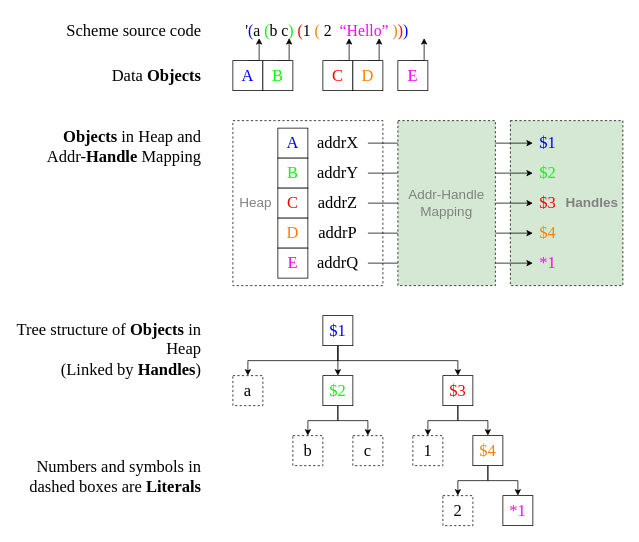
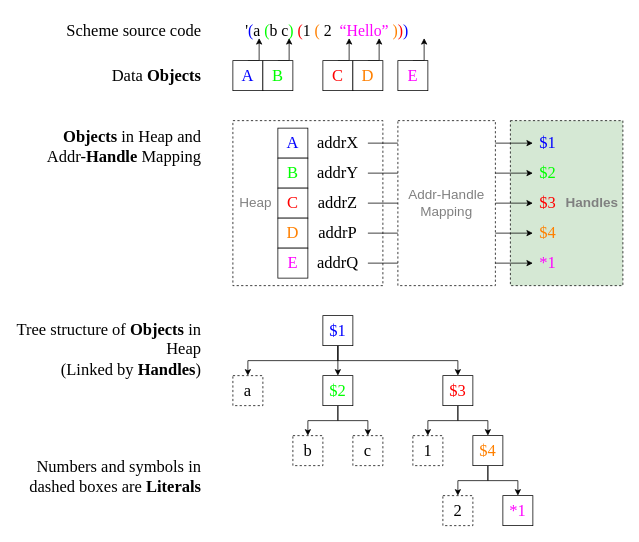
(447, 203) -> (447, 203)
